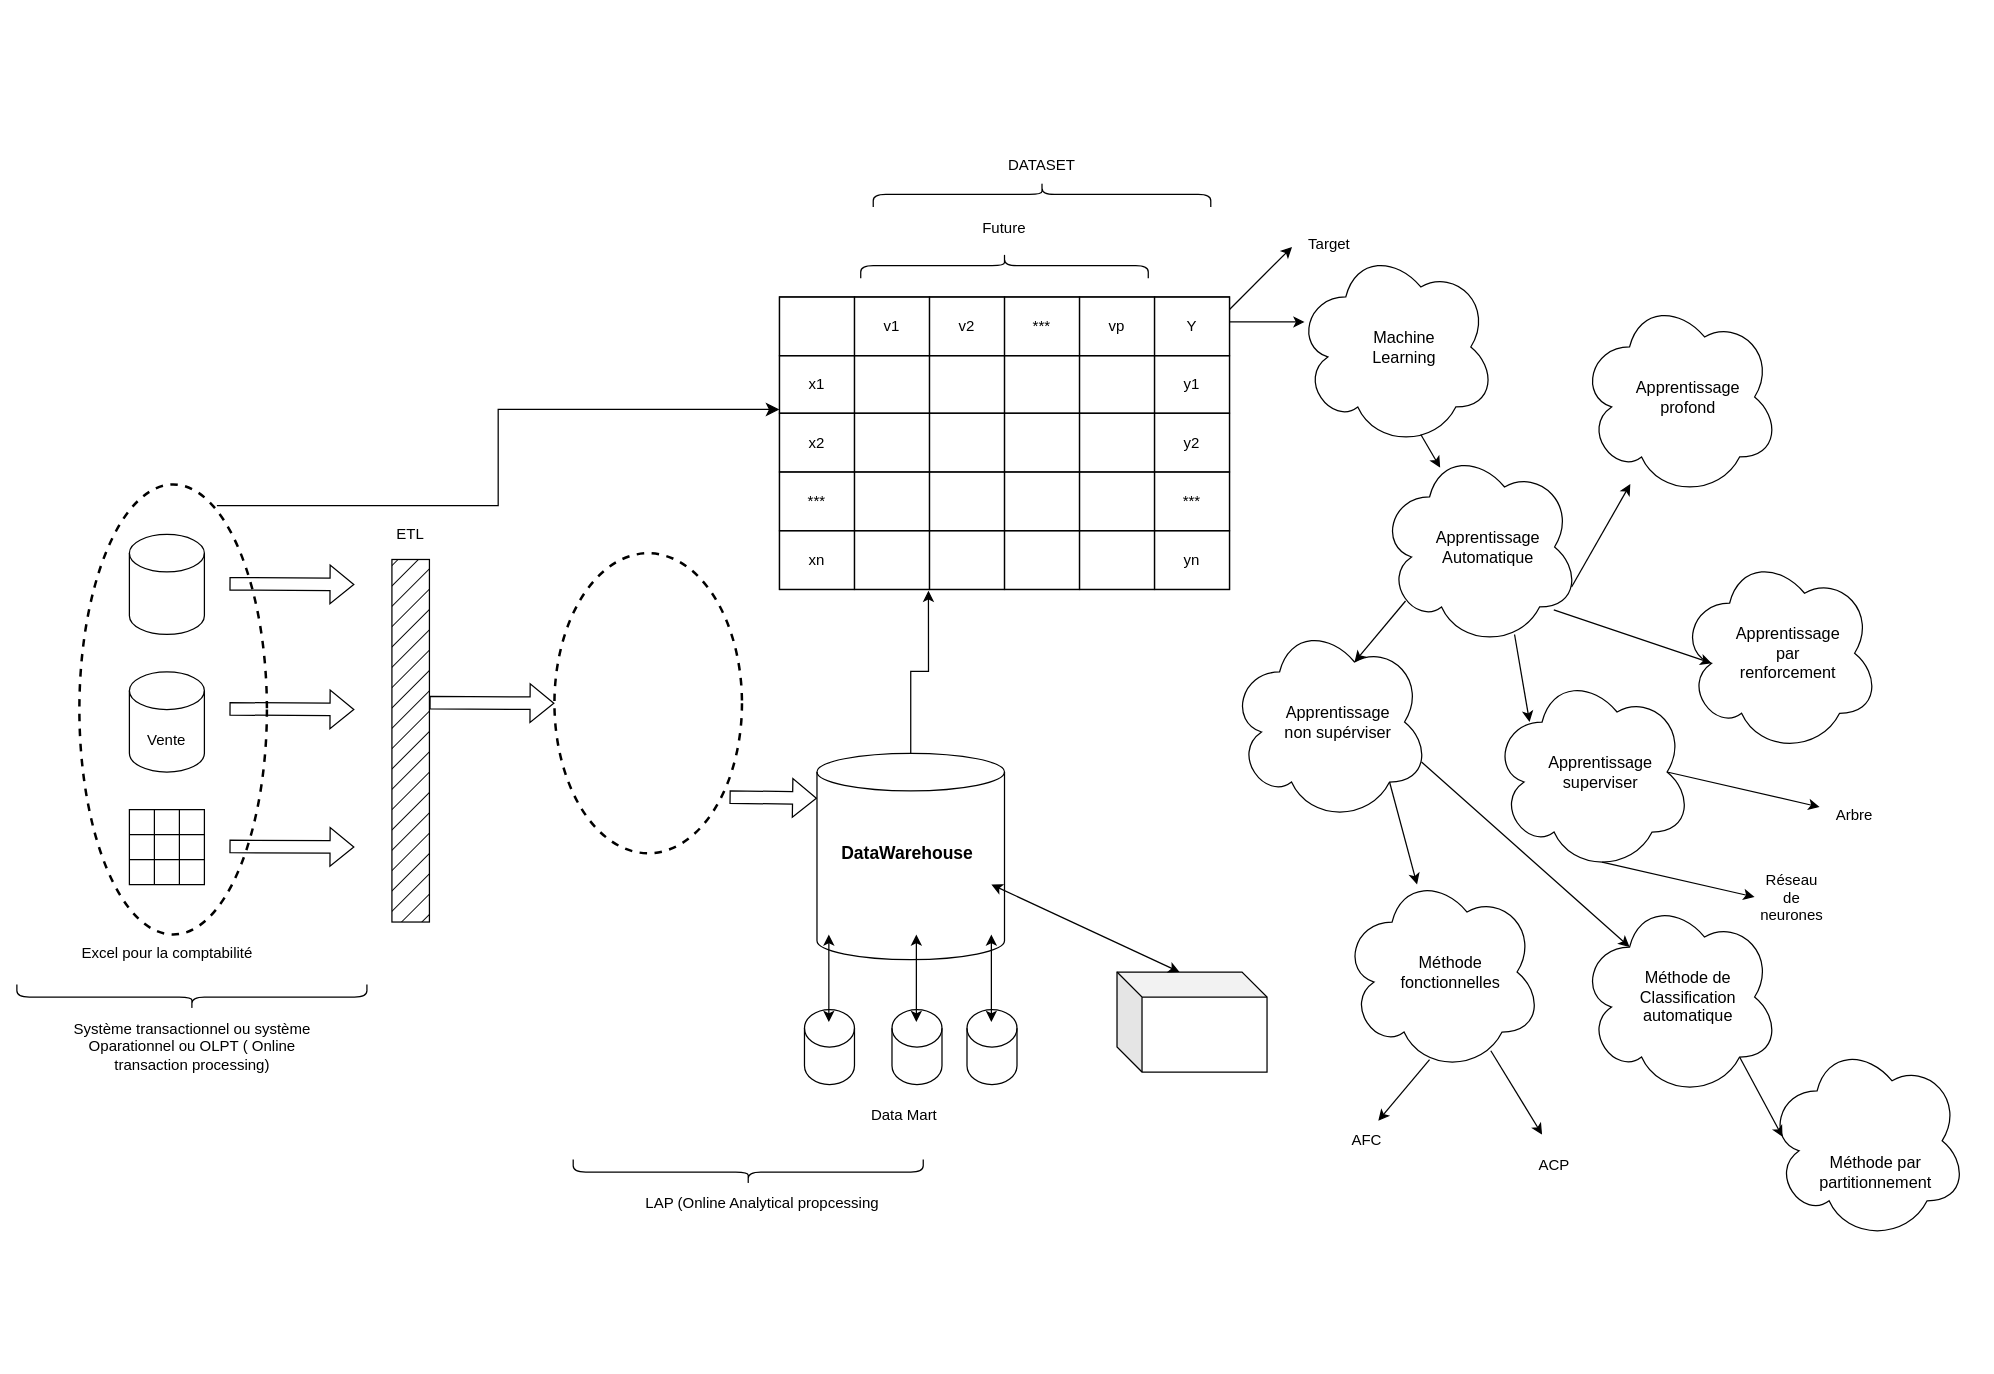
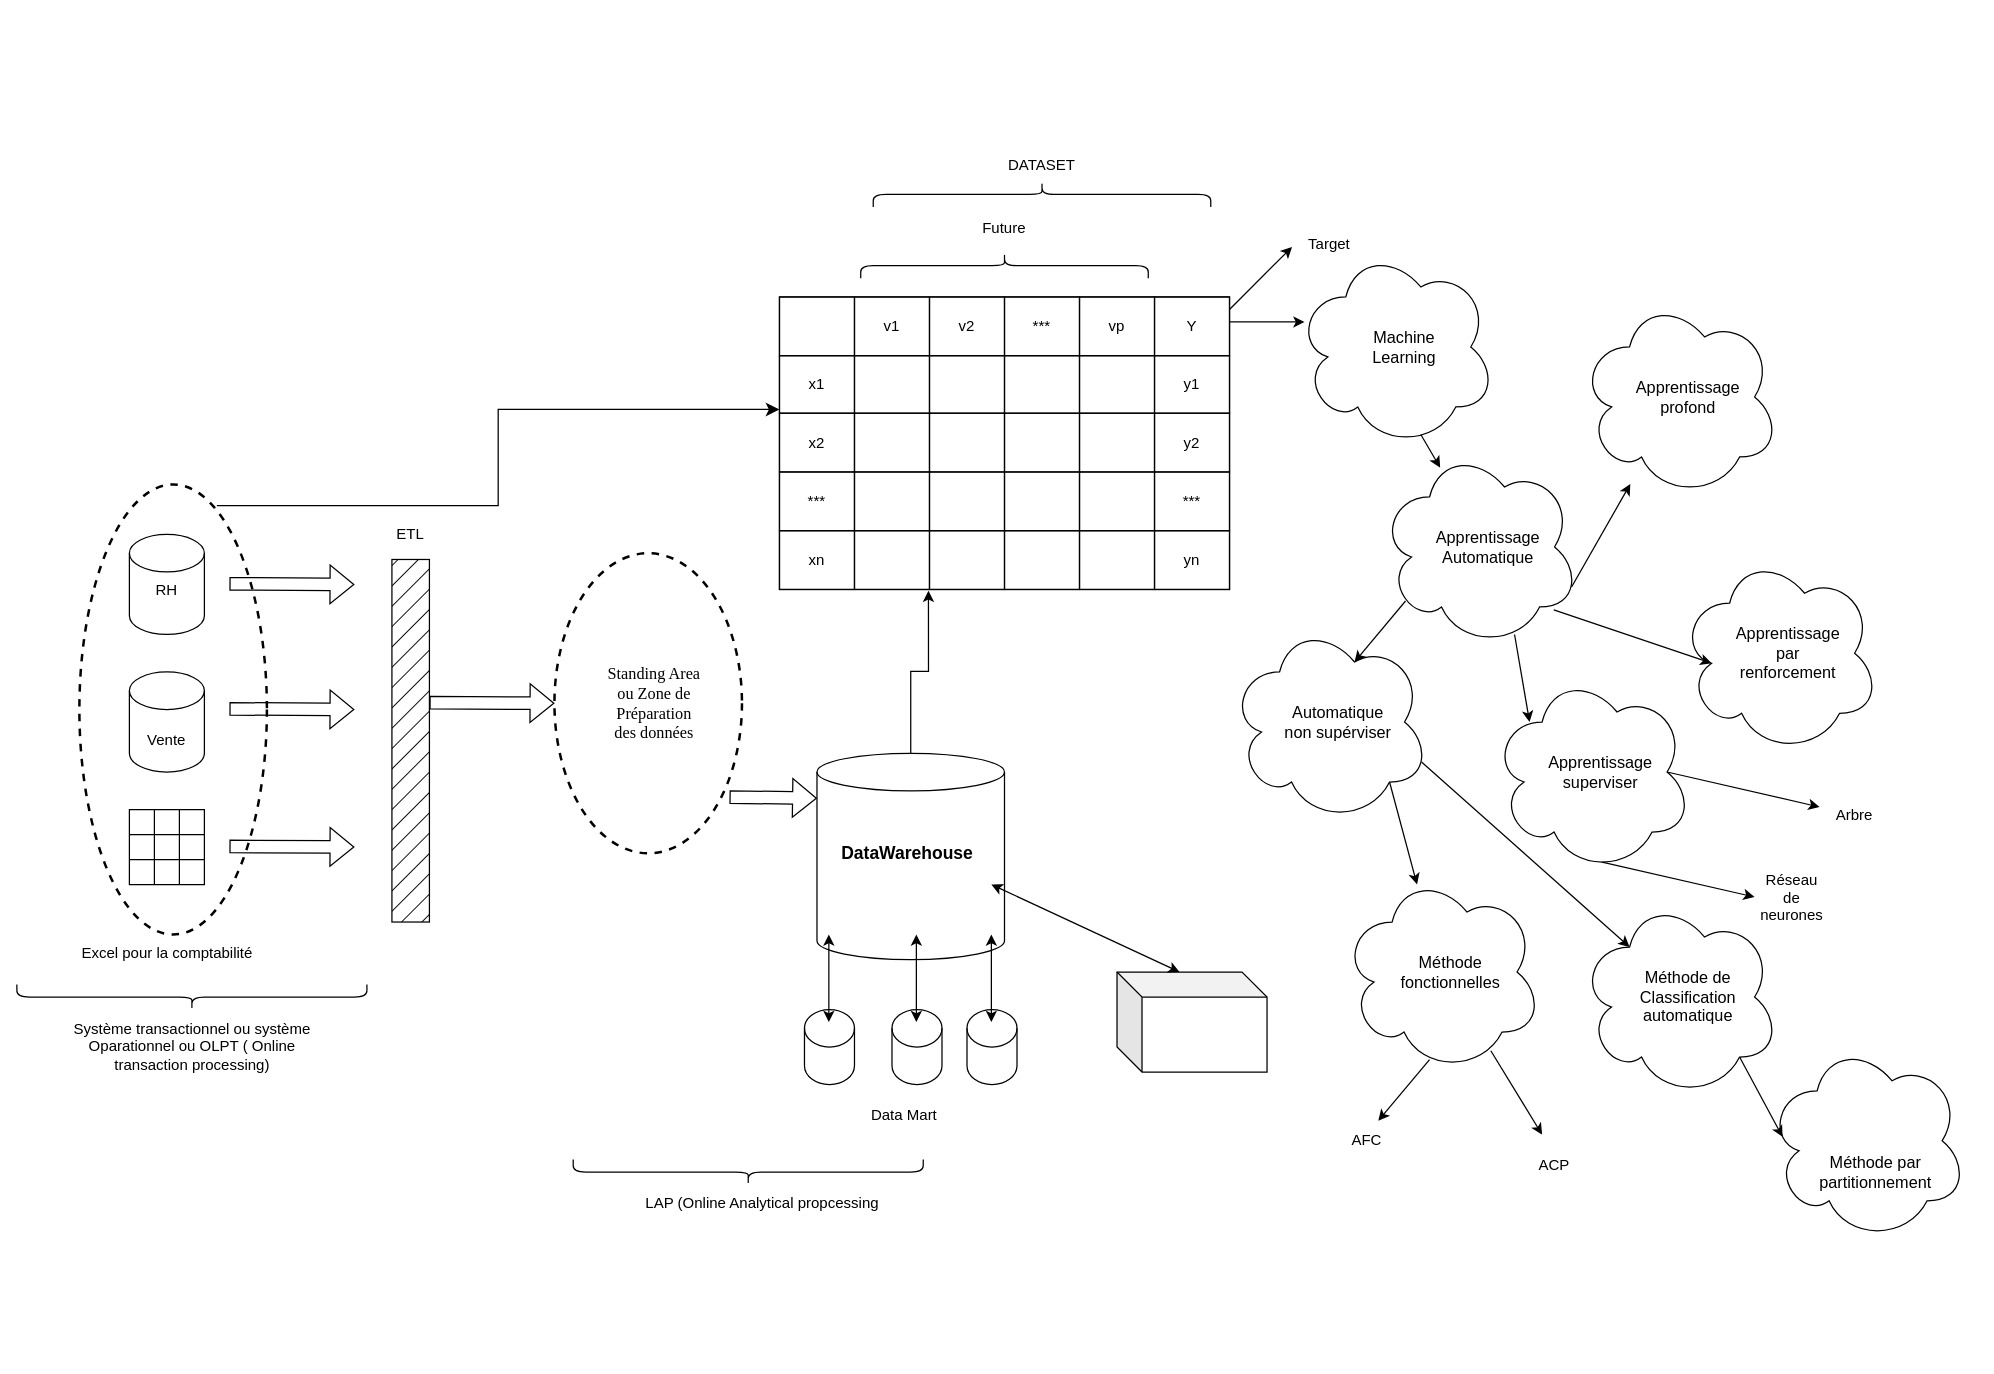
none -> (167, 591)
none -> (654, 703)
(1338, 722) -> (1338, 722)
